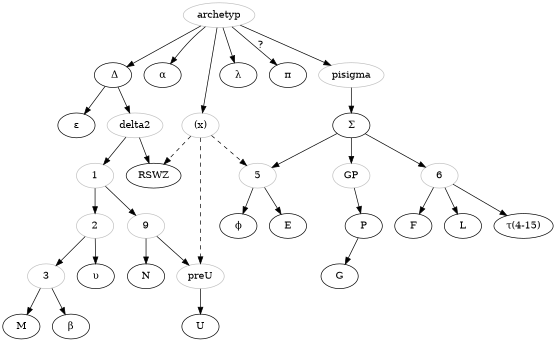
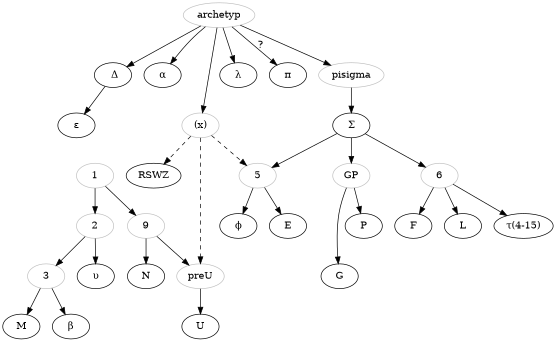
(135, 125) -> none
(353, 248) -> (338, 222)
